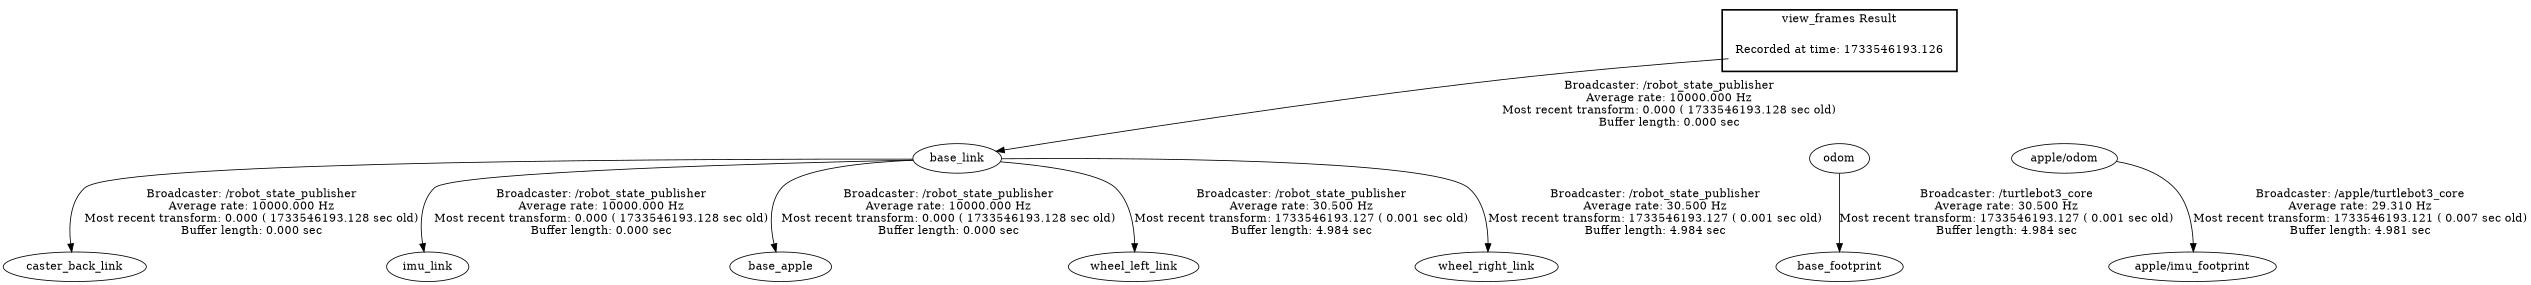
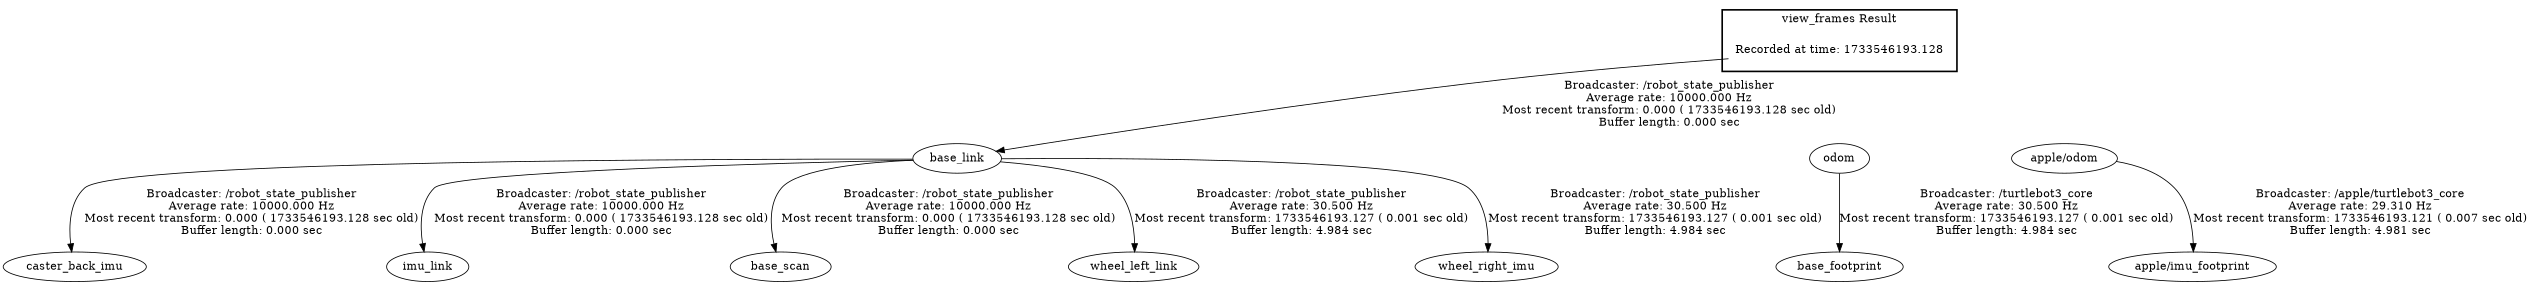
(1840, 50) -> (1840, 50)
(75, 267) -> (75, 267)
(781, 267) -> (781, 267)
(1487, 267) -> (1487, 267)
